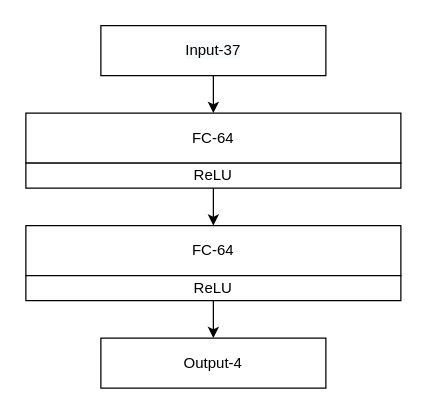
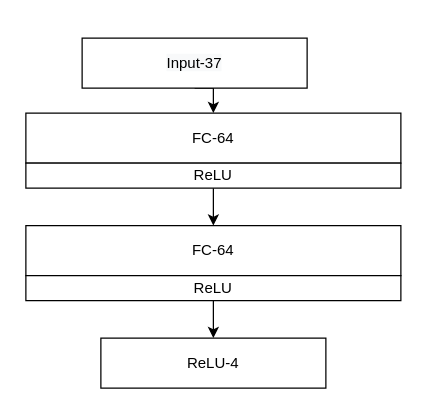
(213, 51) -> (194, 63)
(213, 363) -> (213, 363)
